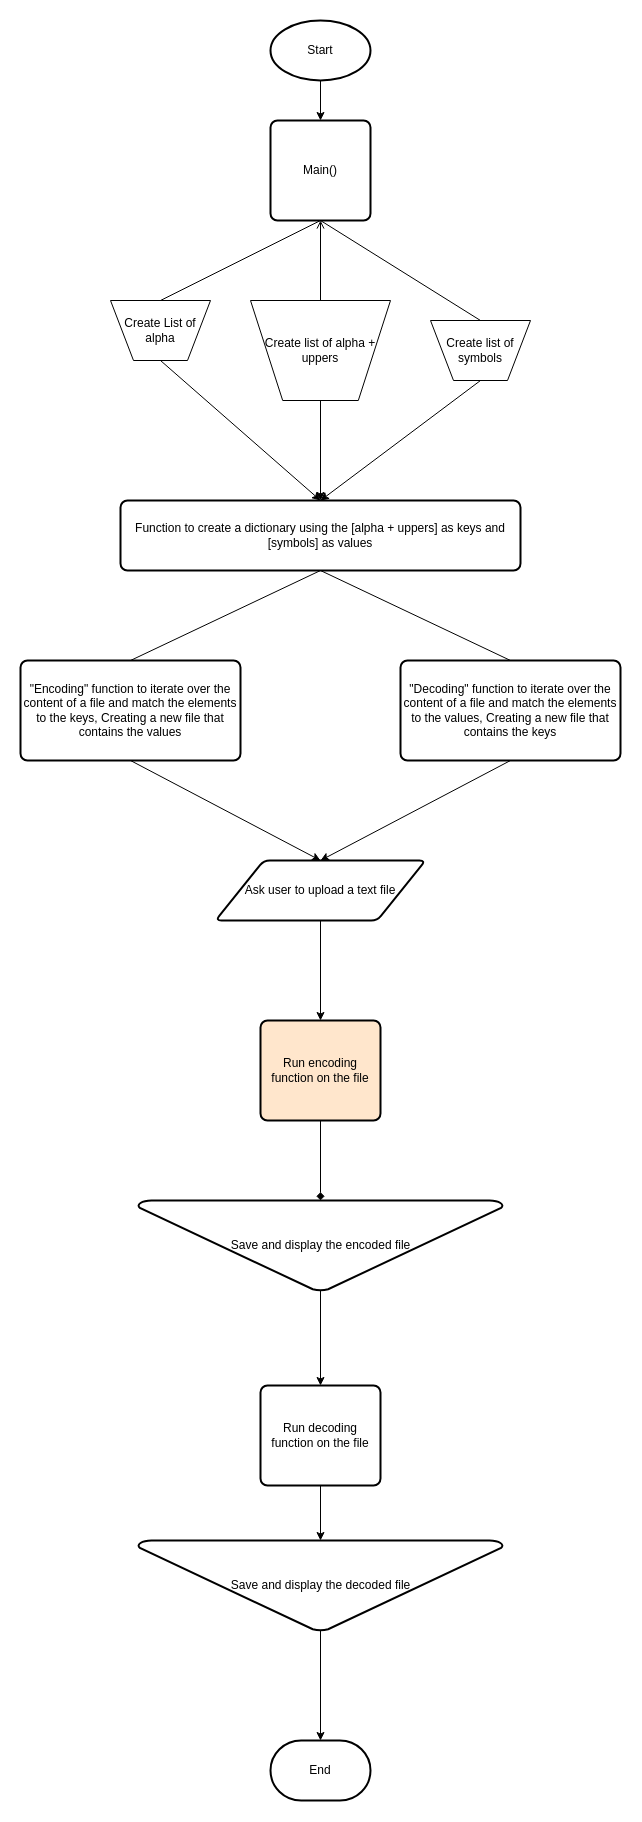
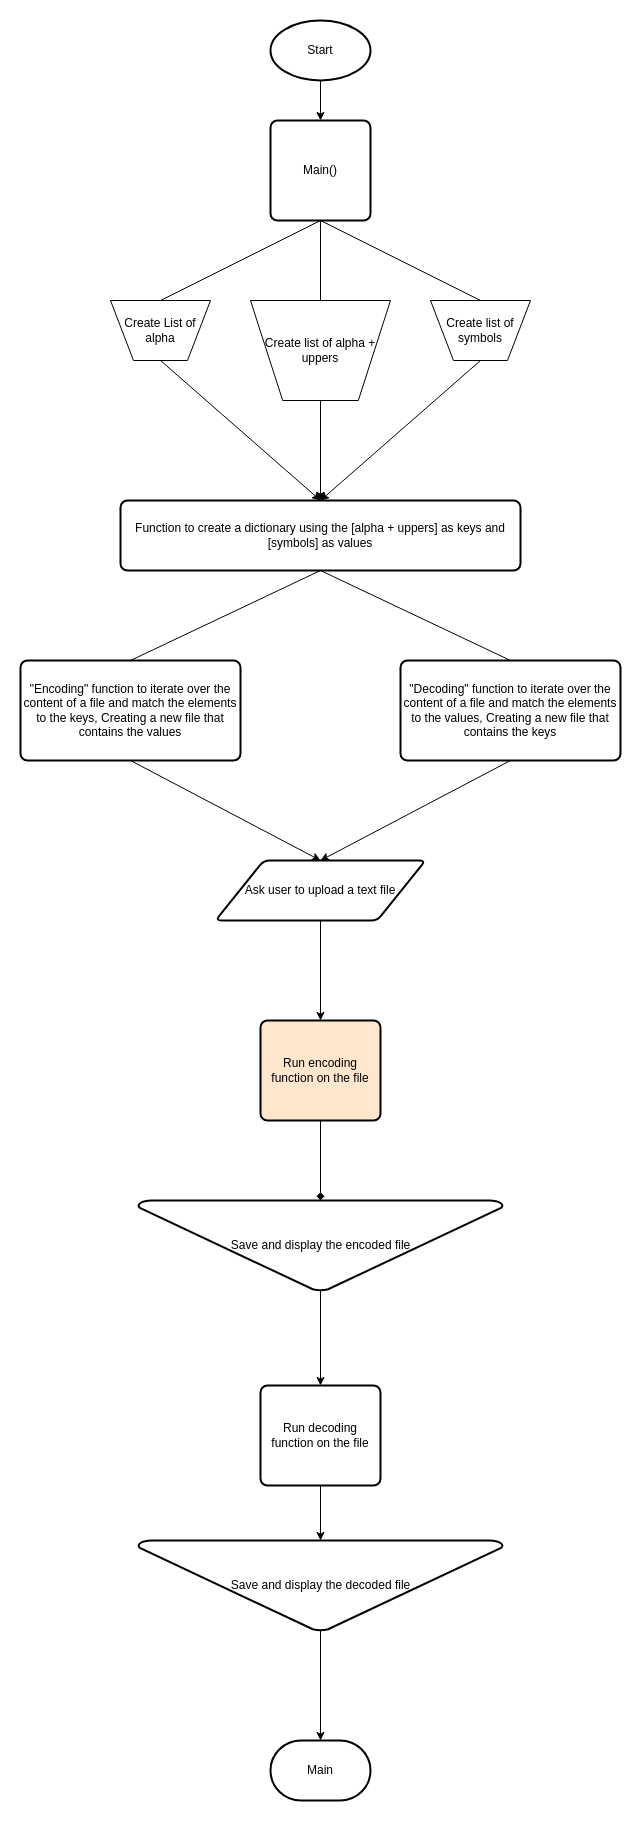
(321, 226) -> (321, 226)
(481, 351) -> (481, 331)
(321, 1771) -> (321, 1771)
